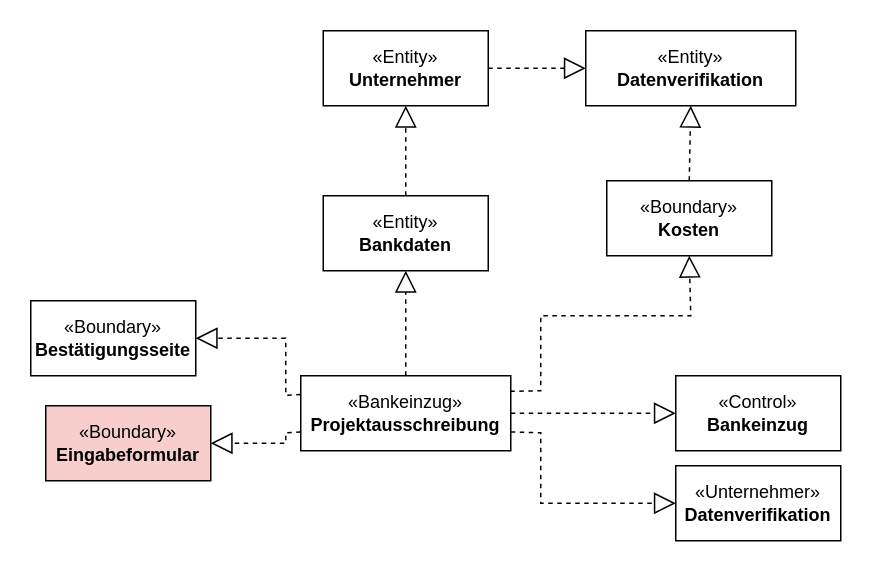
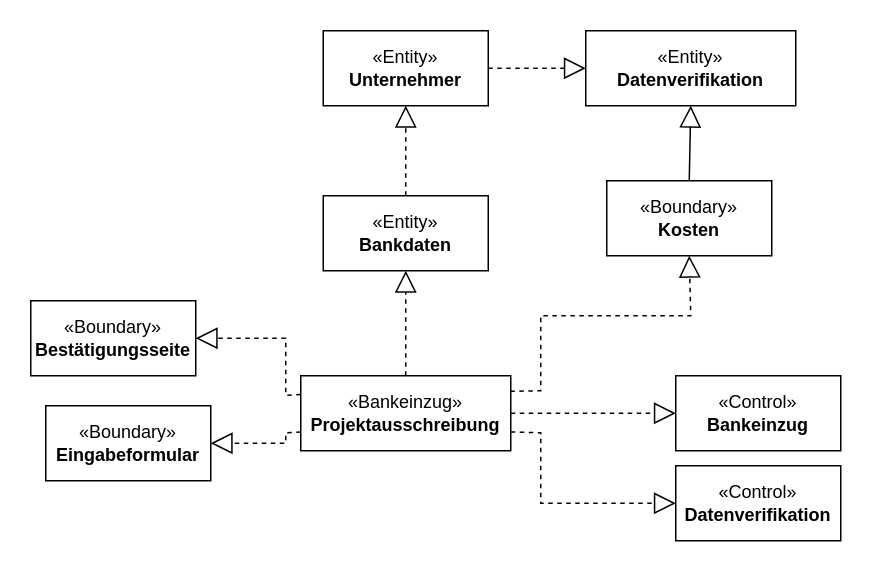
(690, 152) -> (690, 152)
(128, 443) -> (128, 443)
(758, 503) -> (758, 503)
